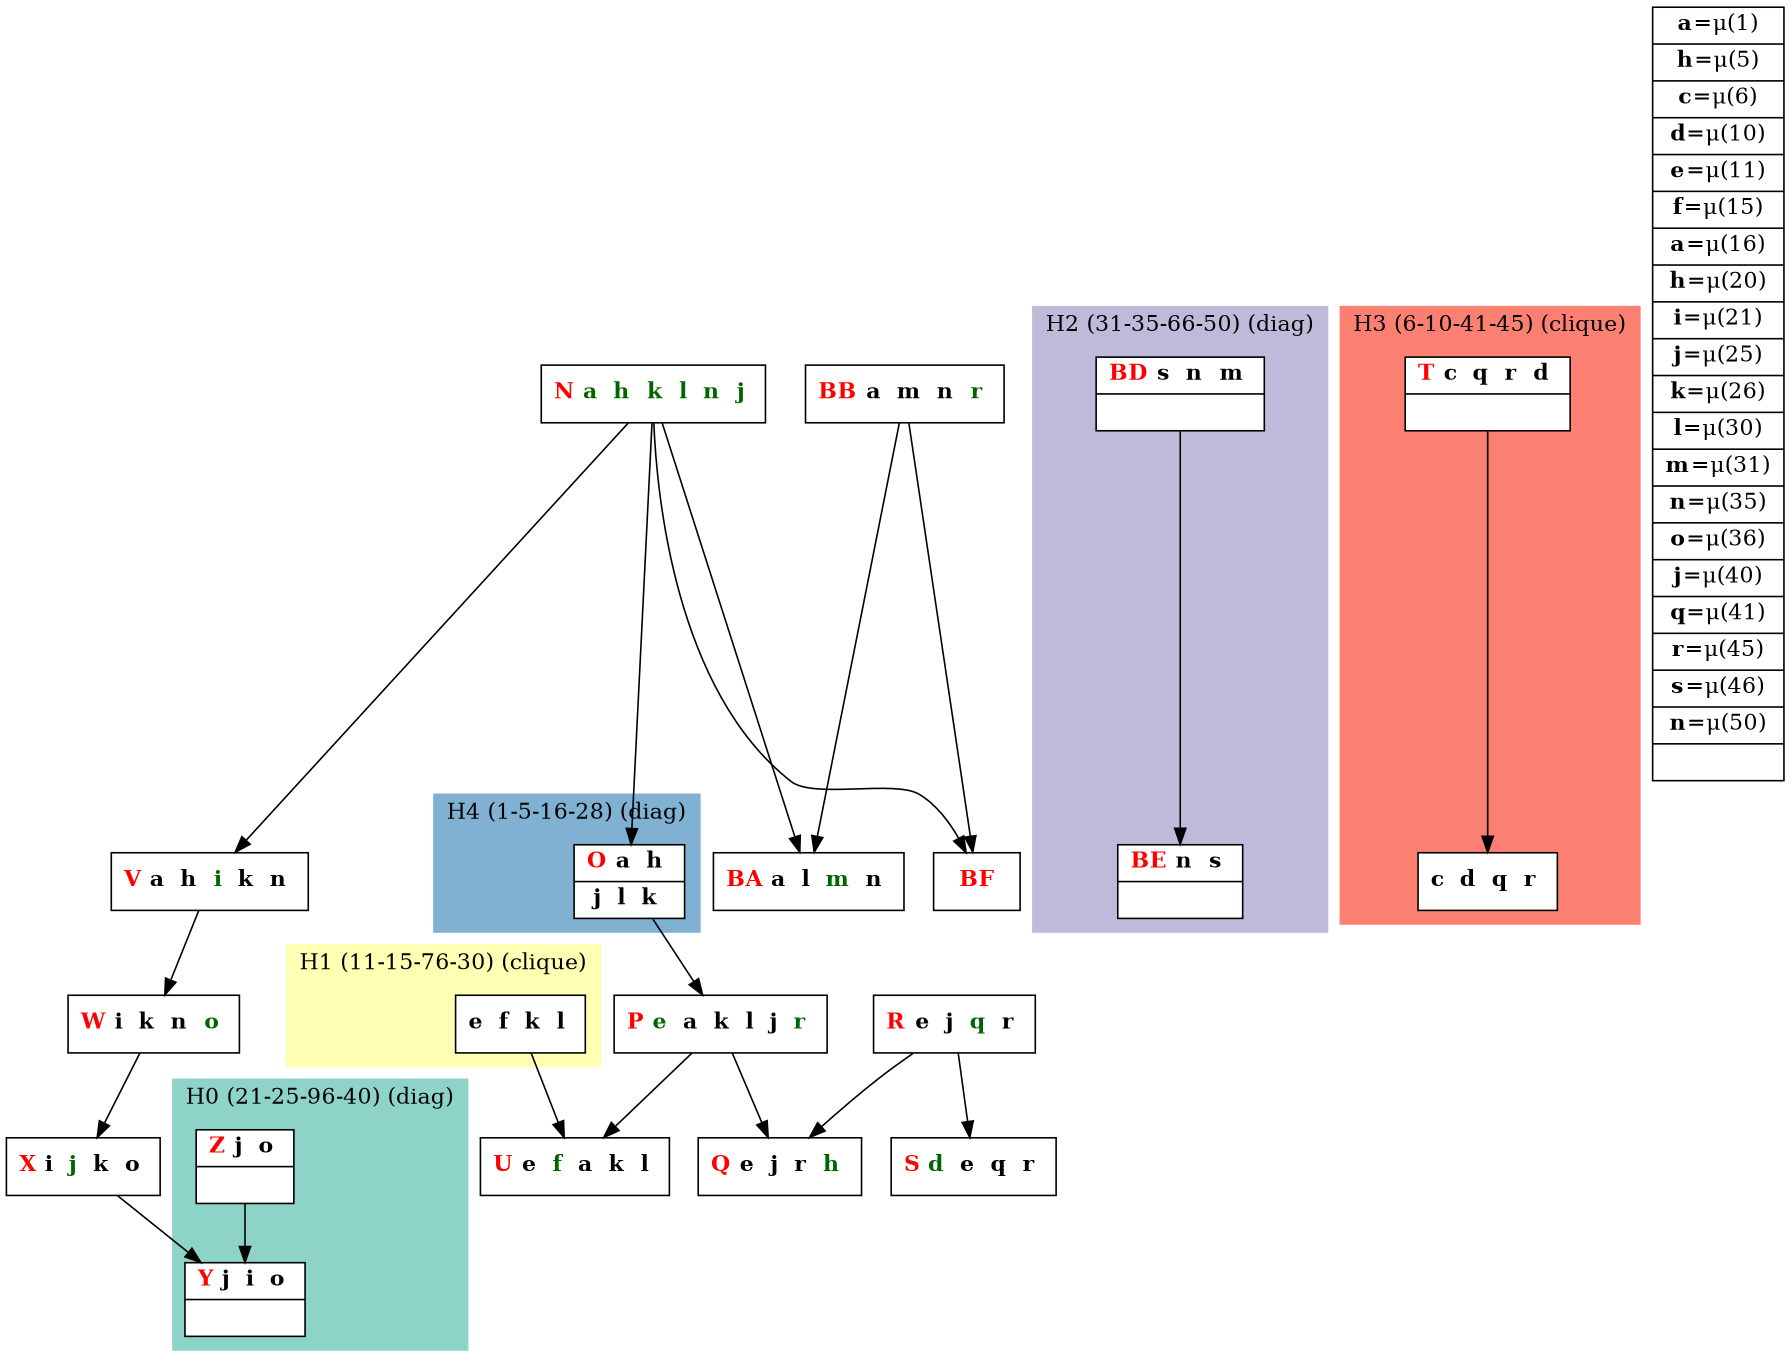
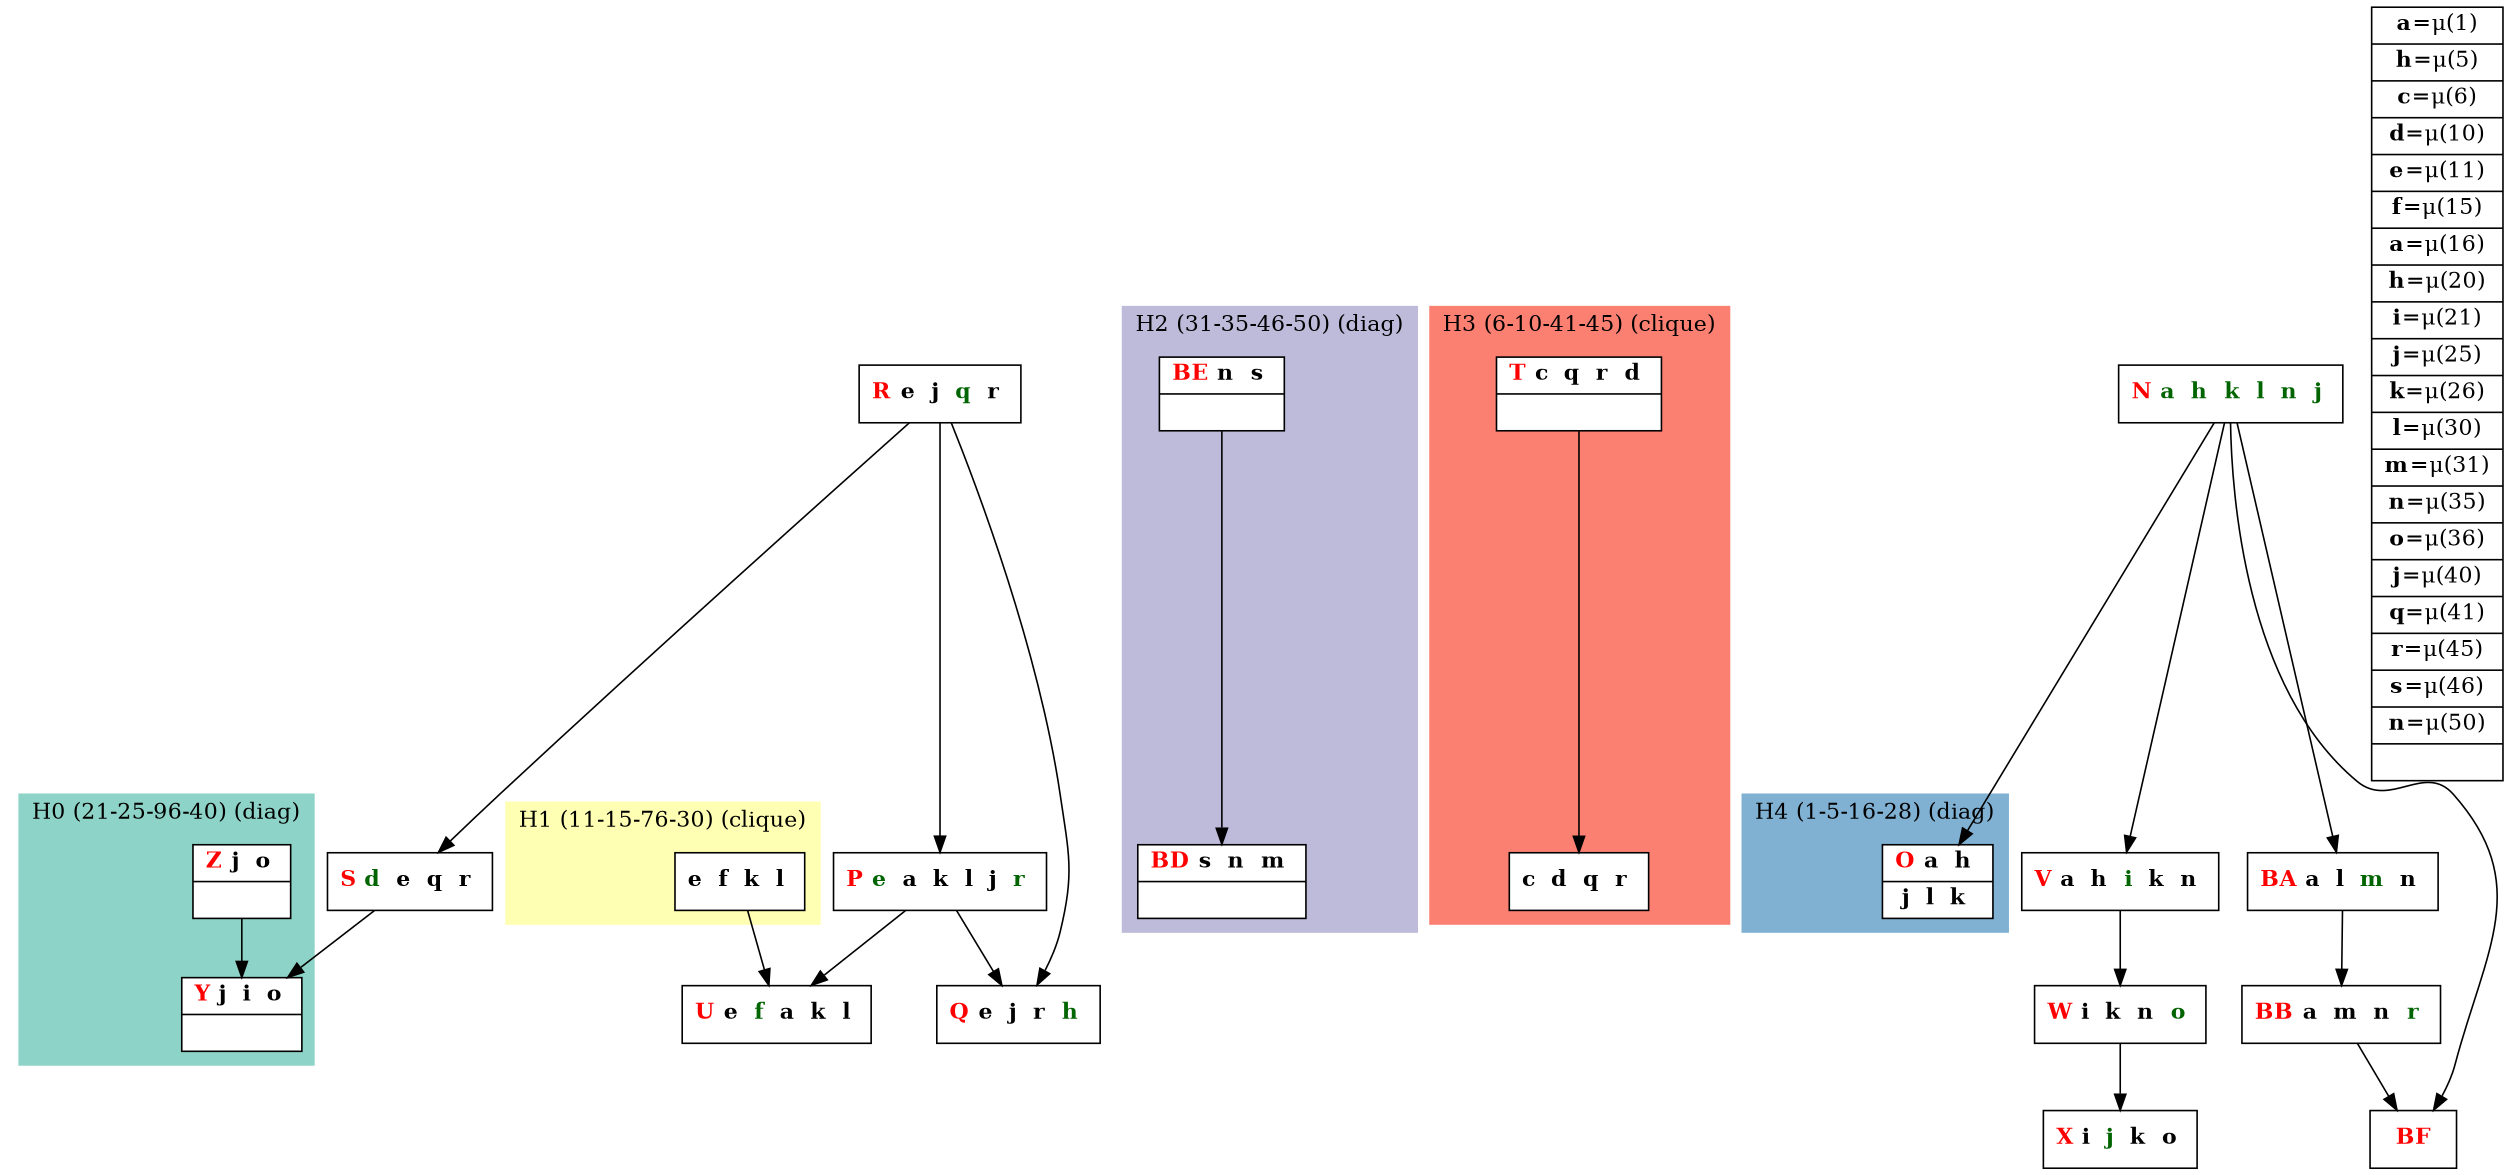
(1180, 325) -> (1270, 325)
(1180, 629) -> (1222, 629)
(858, 630) -> (2342, 940)
(673, 950) -> (940, 630)
(153, 1224) -> (338, 939)
